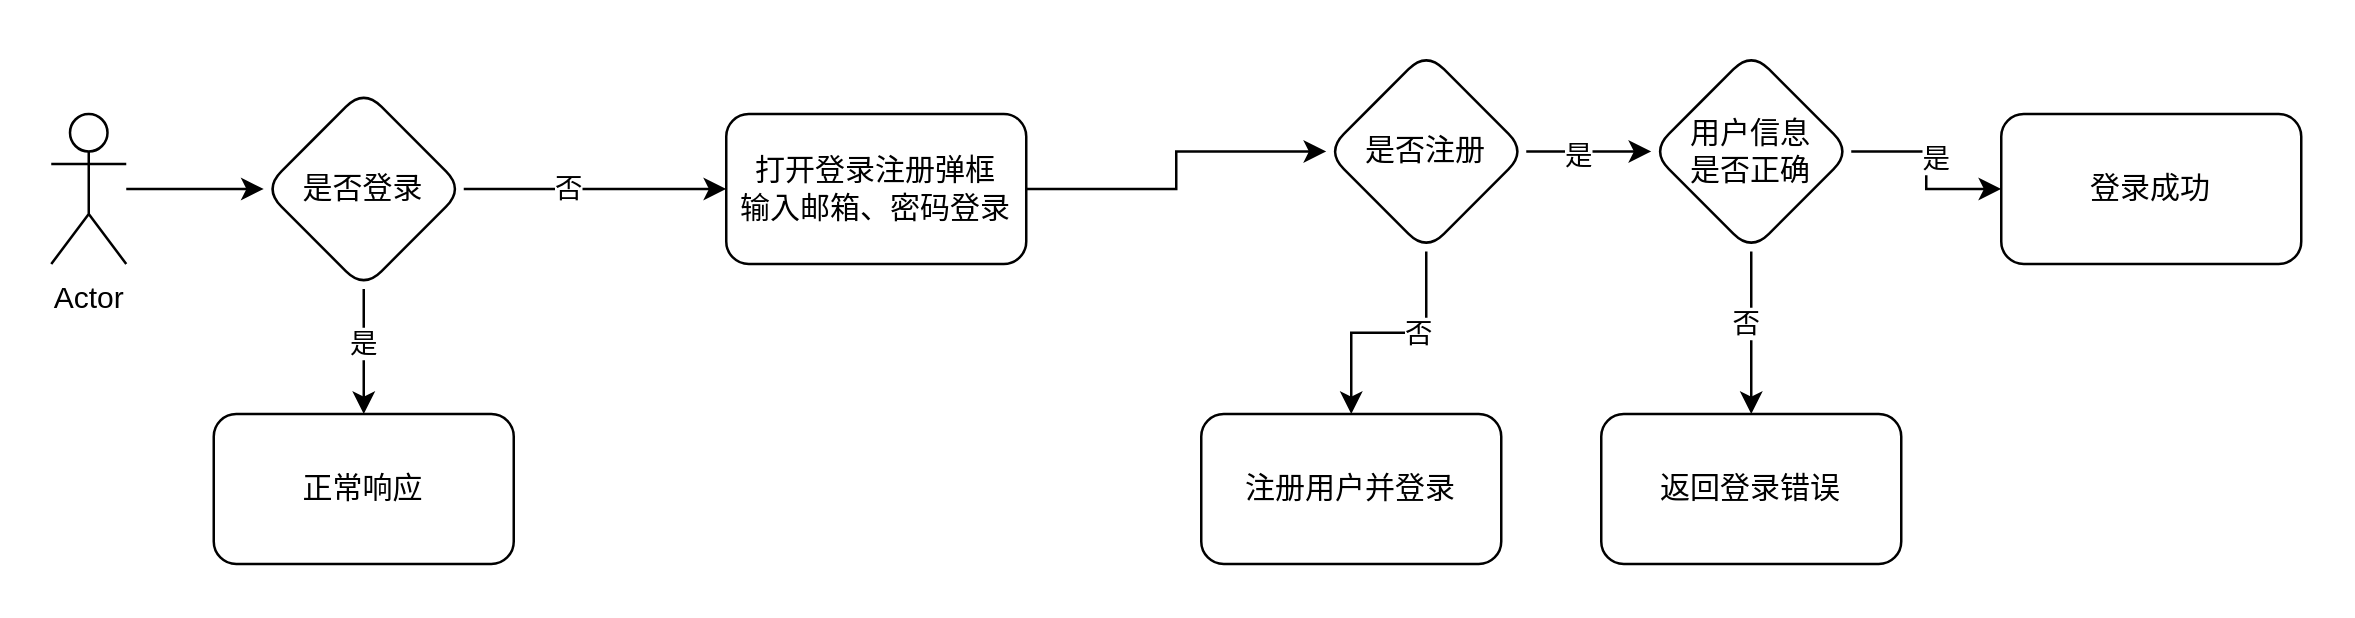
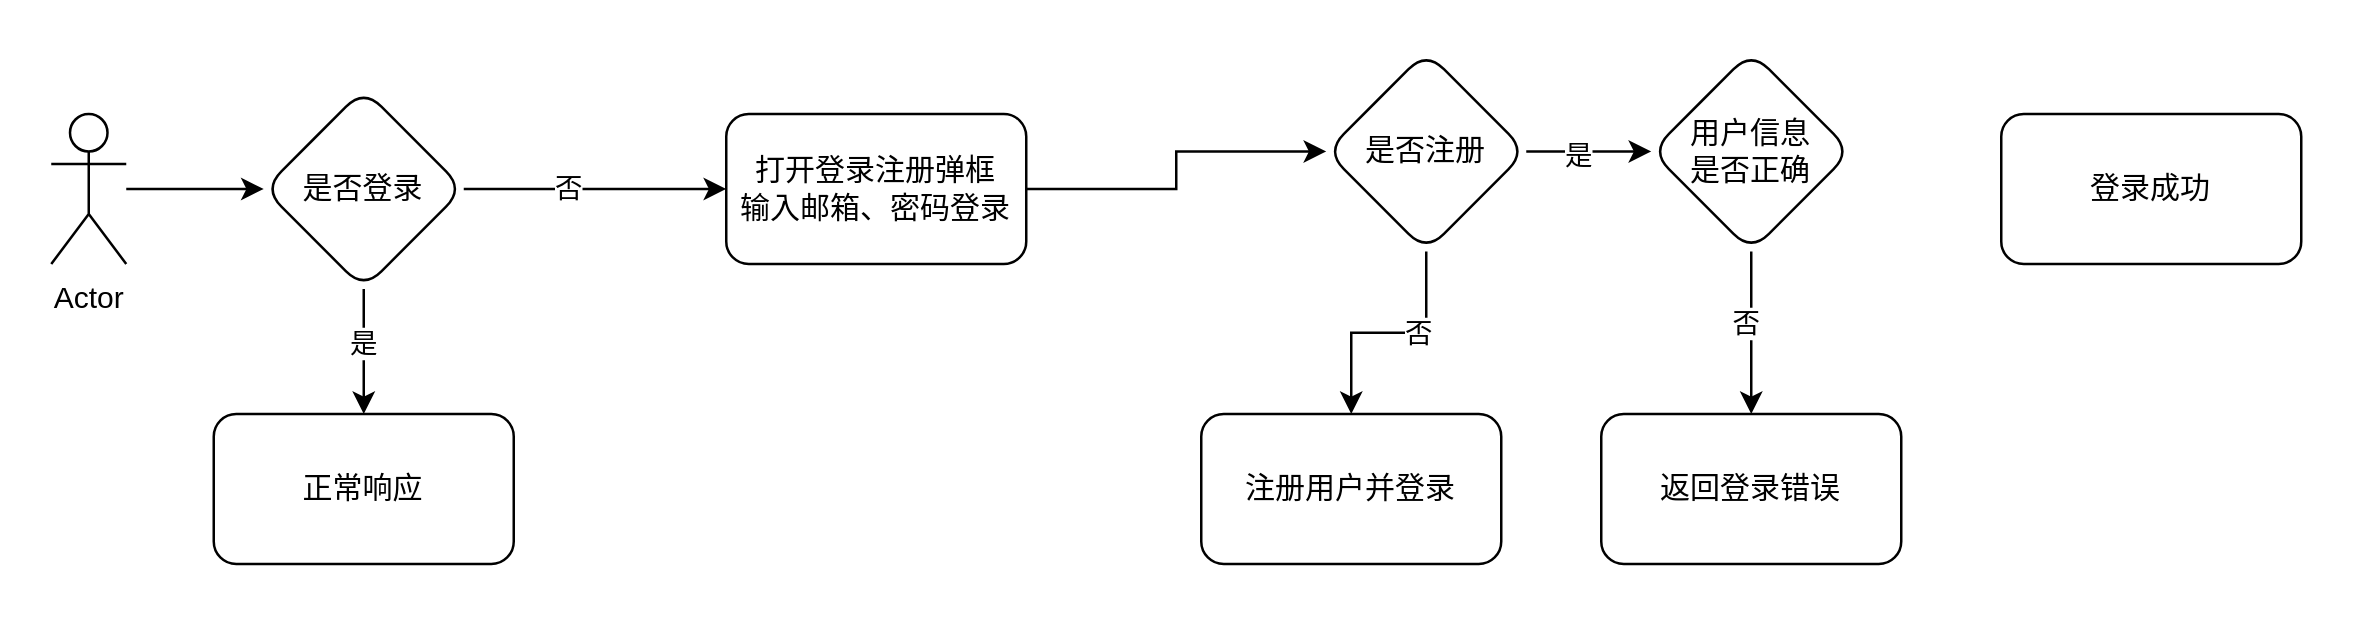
(1926, 161) -> none
